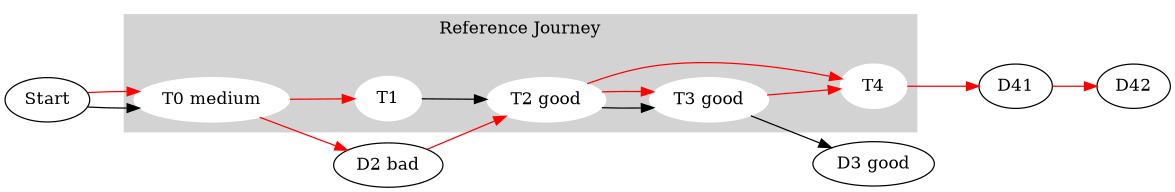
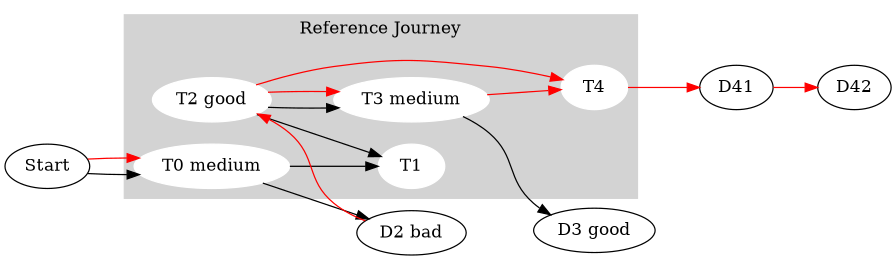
(316, 99) -> (328, 166)
(448, 99) -> (313, 134)
(709, 100) -> (412, 100)
(279, 124) -> (310, 199)
